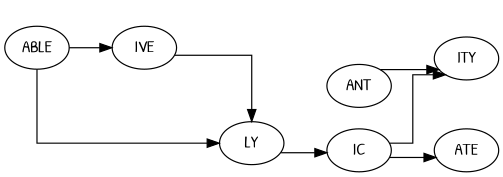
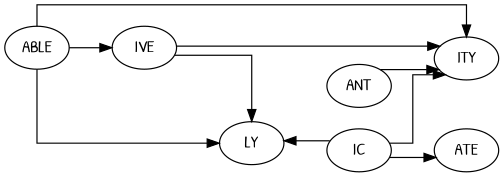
none -> (251, 5)
none -> (302, 46)
(298, 153) -> (313, 141)
